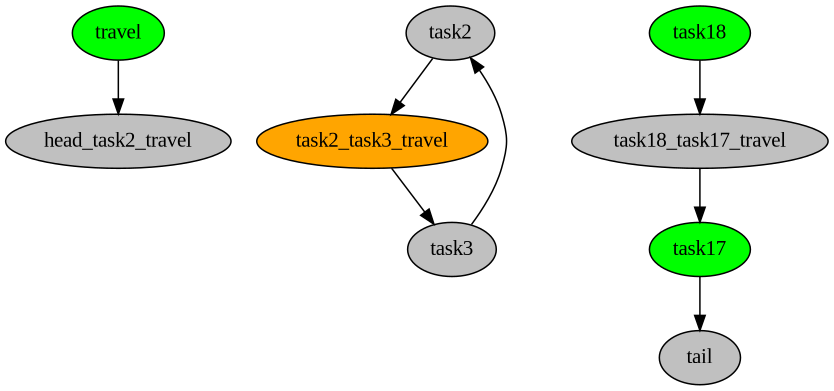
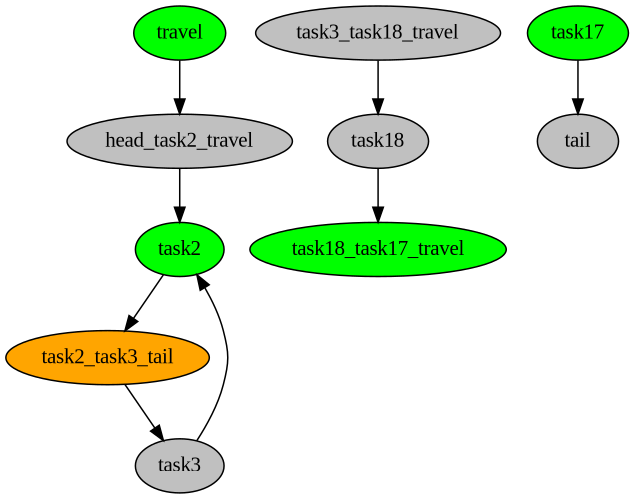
none -> (378, 33)
(450, 33) -> (180, 249)
(700, 33) -> (378, 141)
(372, 141) -> (108, 358)
(700, 141) -> (378, 249)
none -> (180, 188)
(700, 188) -> none
